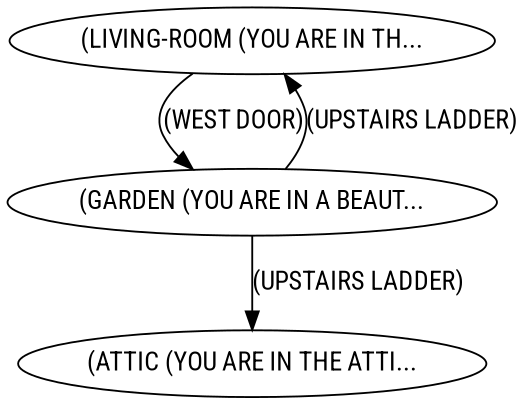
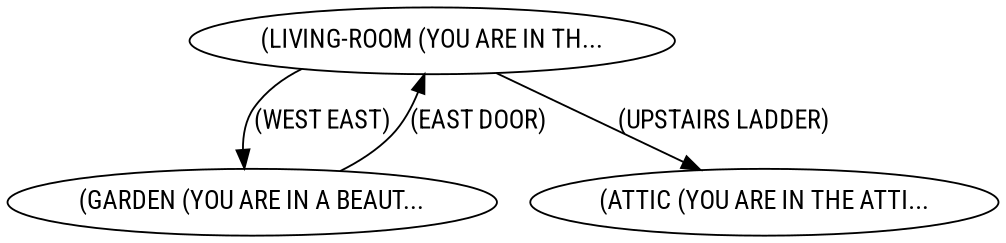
(234, 122) -> (323, 122)
(413, 122) -> (479, 122)
(252, 274) -> (590, 117)
